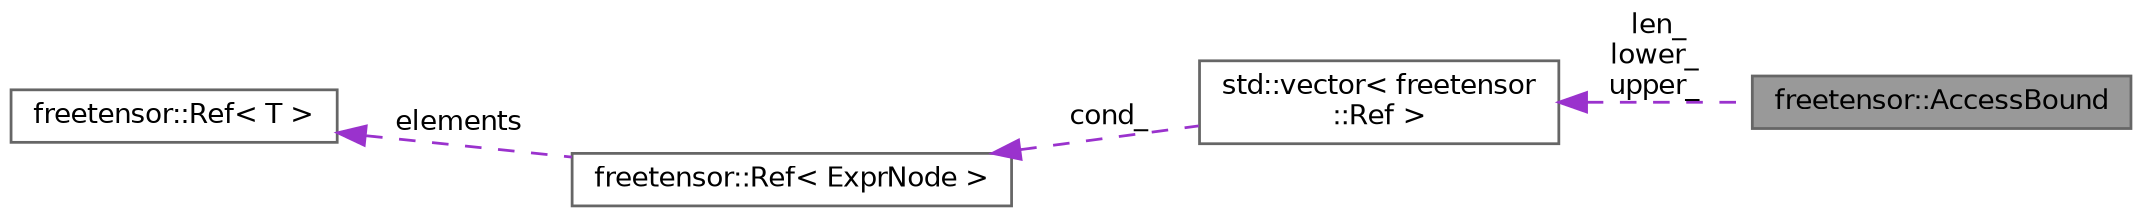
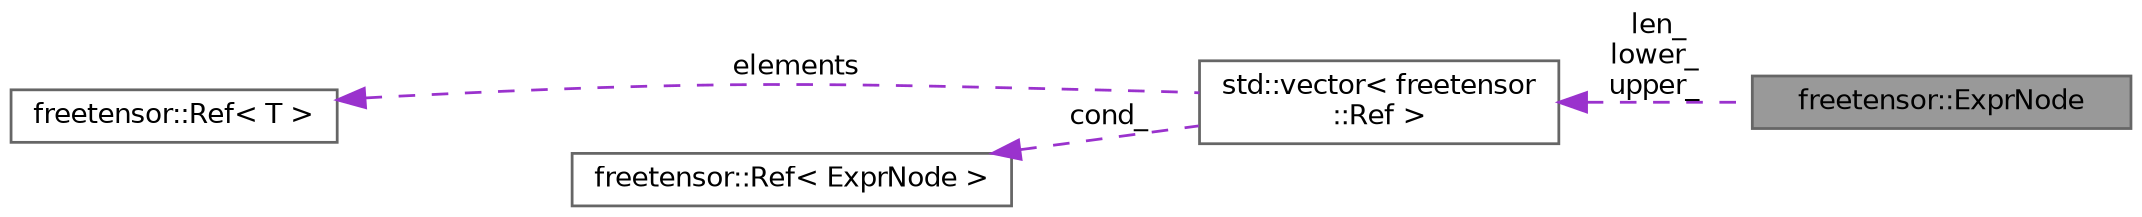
(1942, 102) -> (1942, 102)
(469, 146) -> (782, 85)
